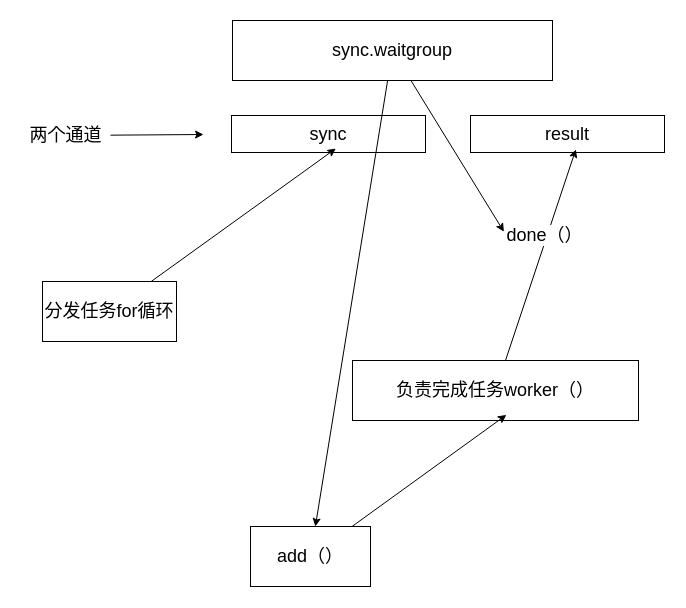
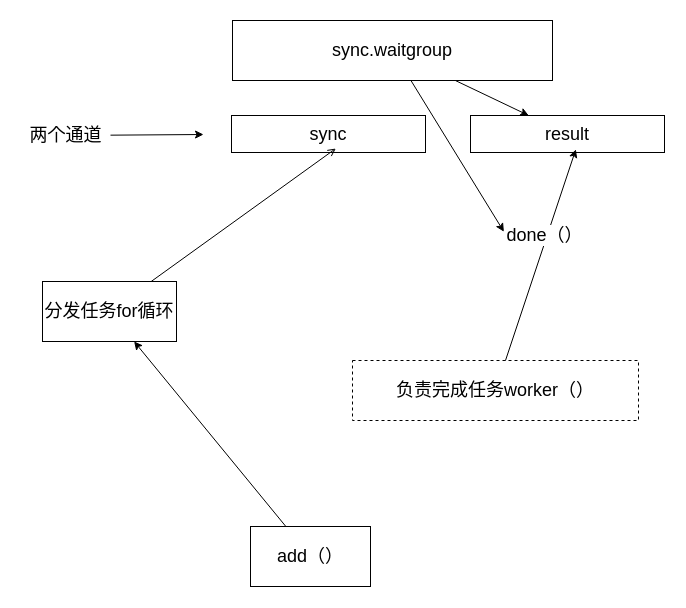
(329, 153) -> (331, 152)
(352, 300) -> (489, 97)
(496, 391) -> (496, 391)
(427, 473) -> (212, 436)
